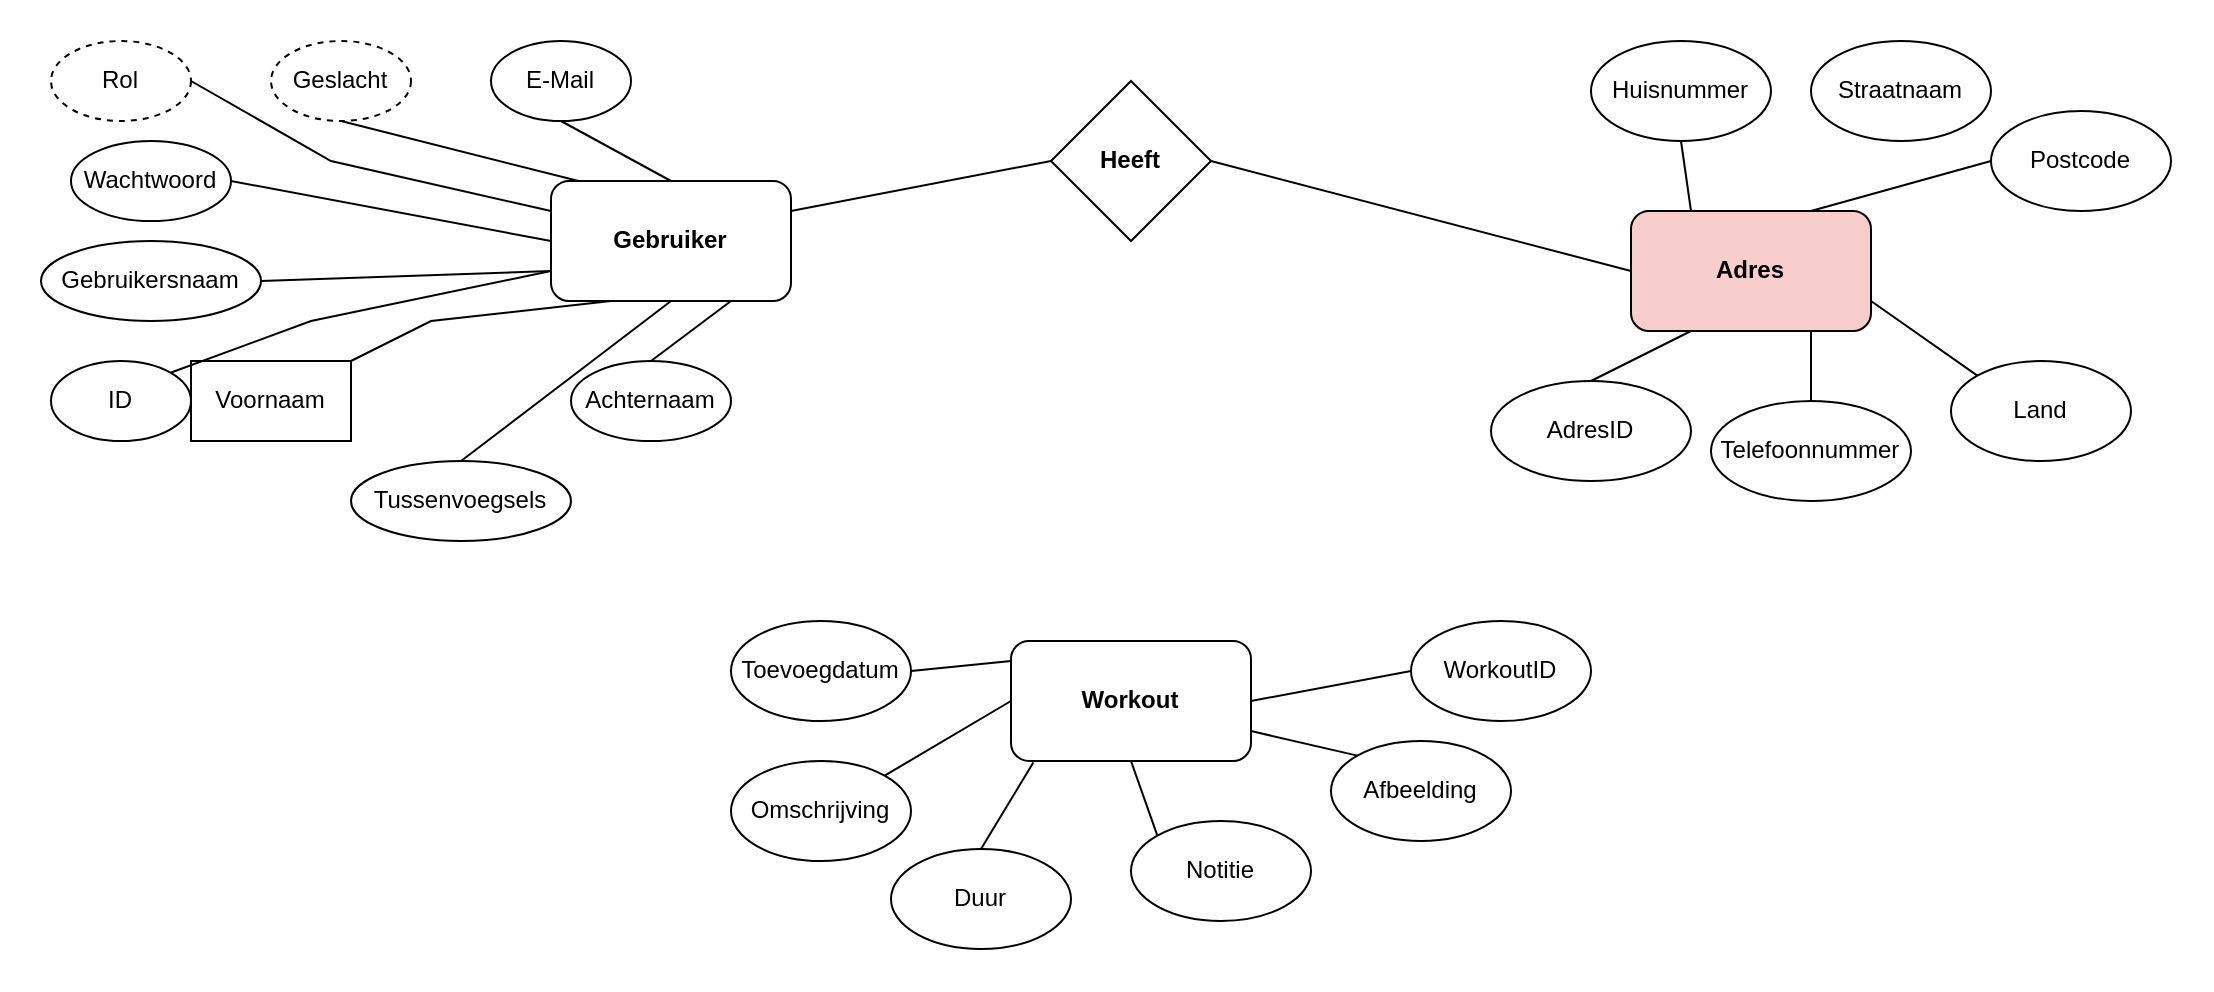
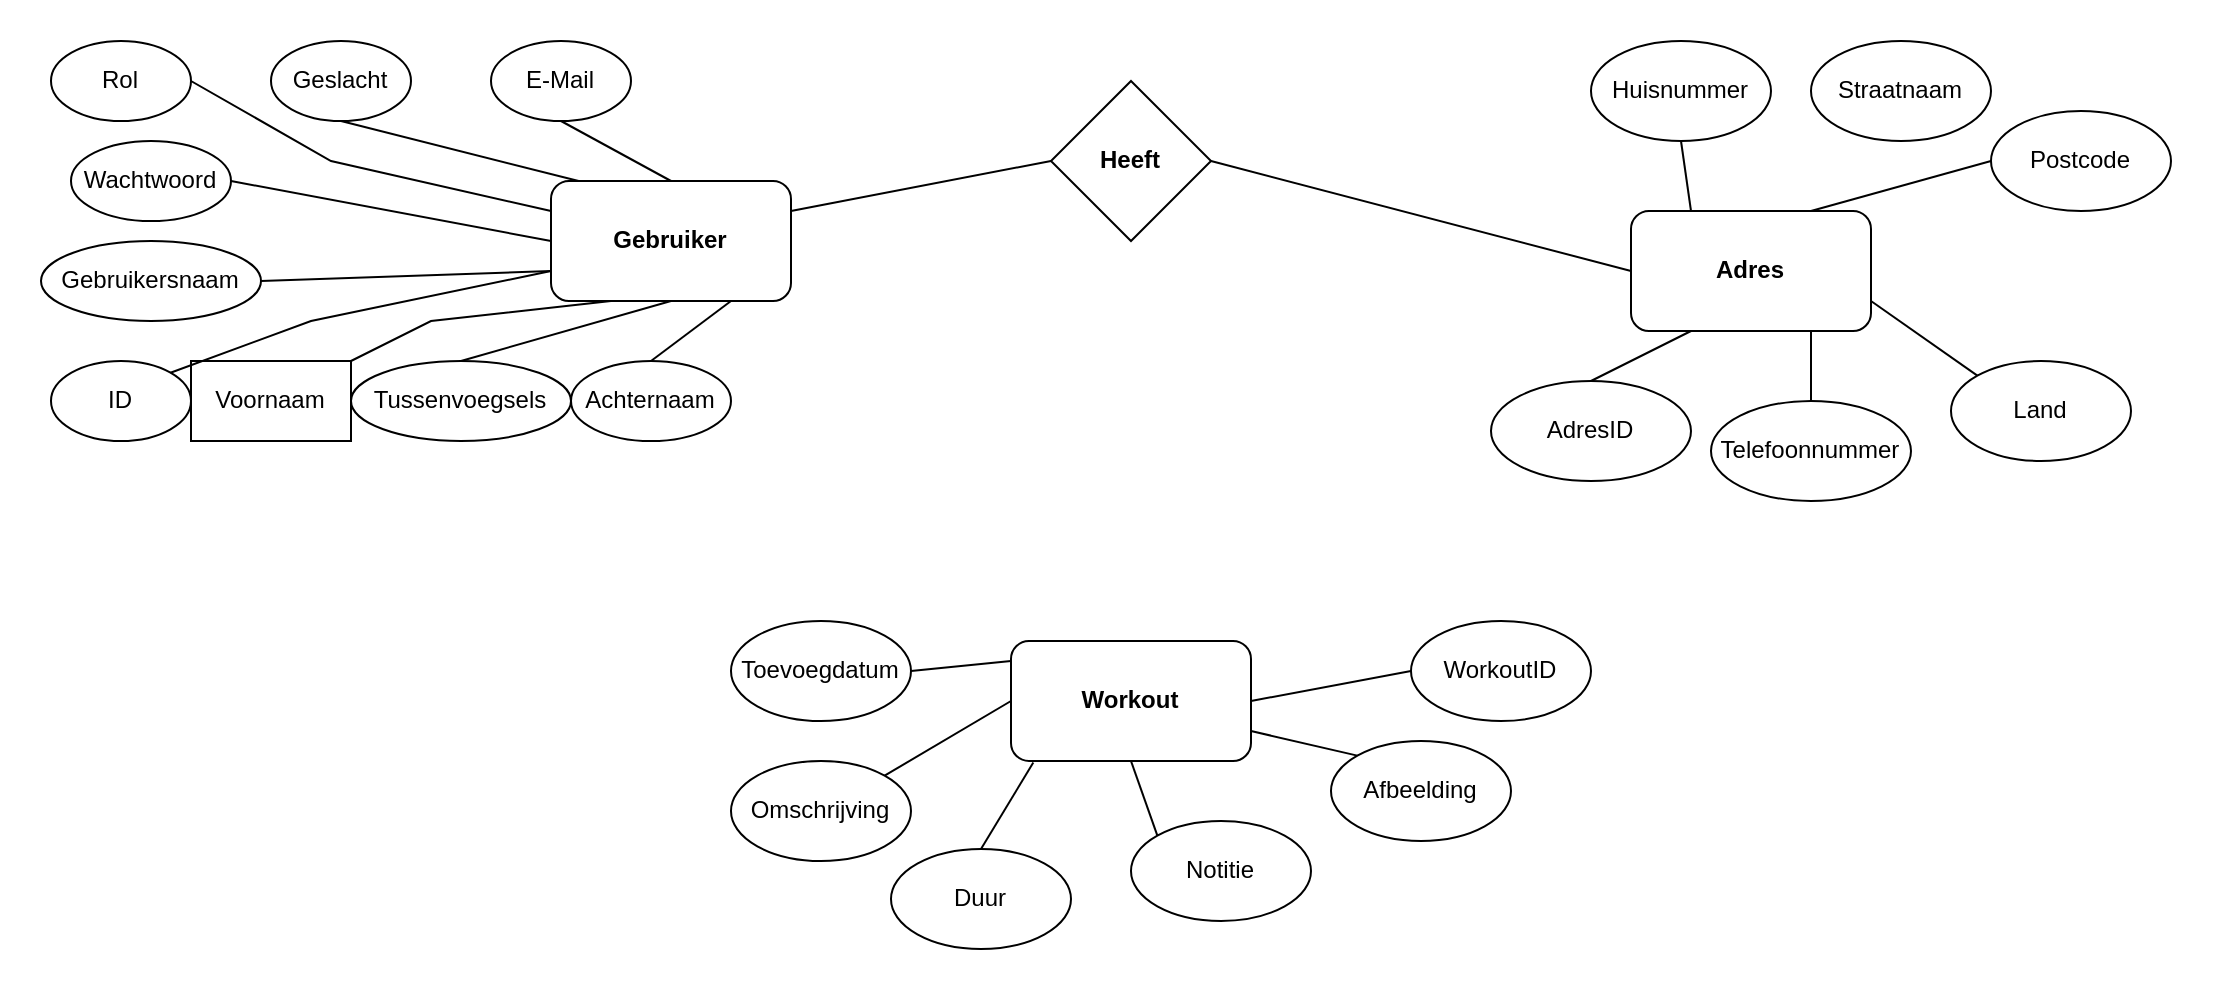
(121, 81) -> (121, 81)
(341, 81) -> (341, 81)
(1751, 271) -> (1751, 271)
(461, 501) -> (461, 401)
